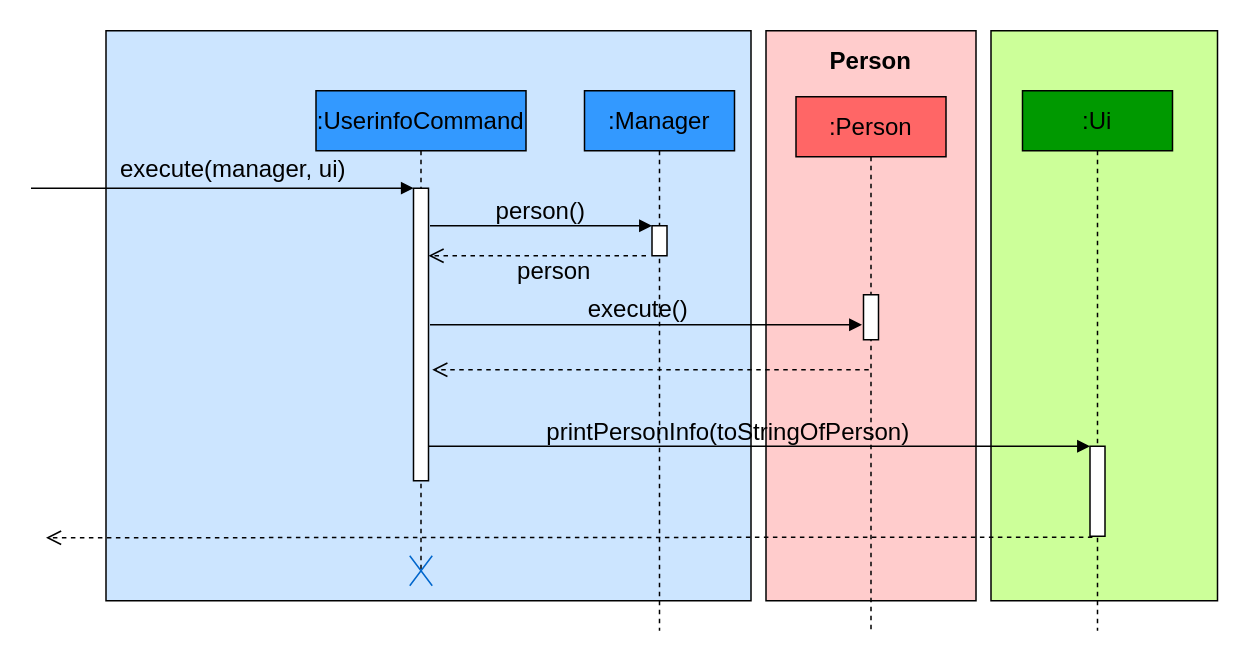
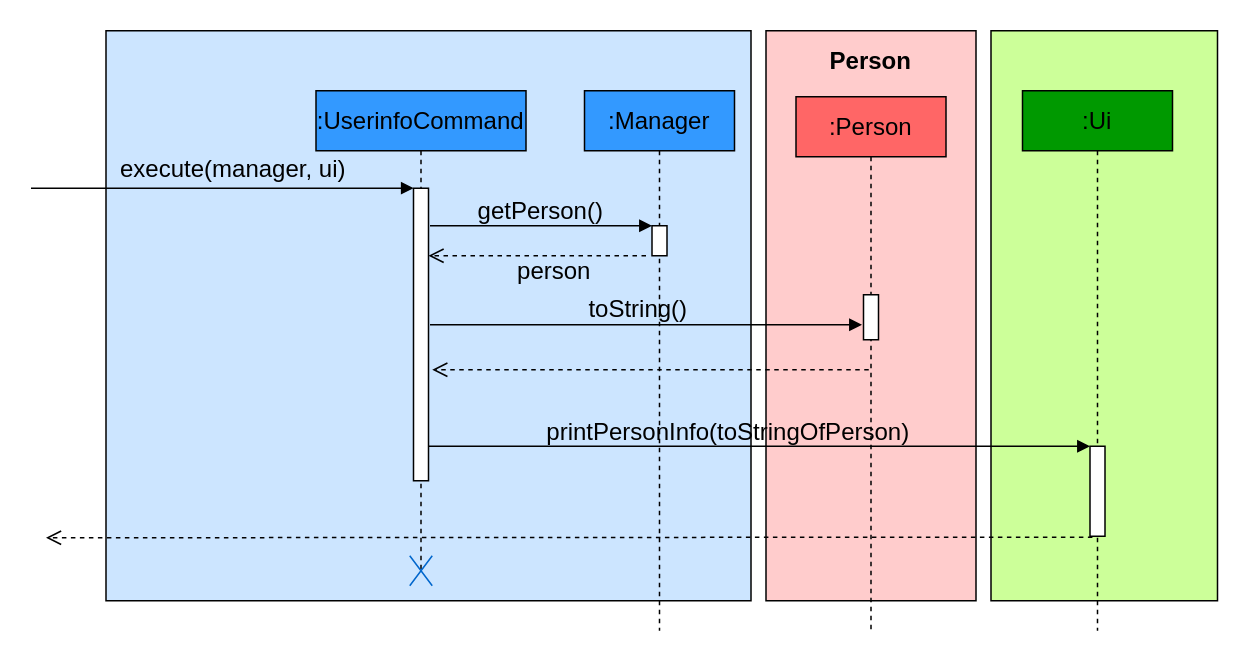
(541, 211) -> (541, 211)
(638, 308) -> (638, 308)
